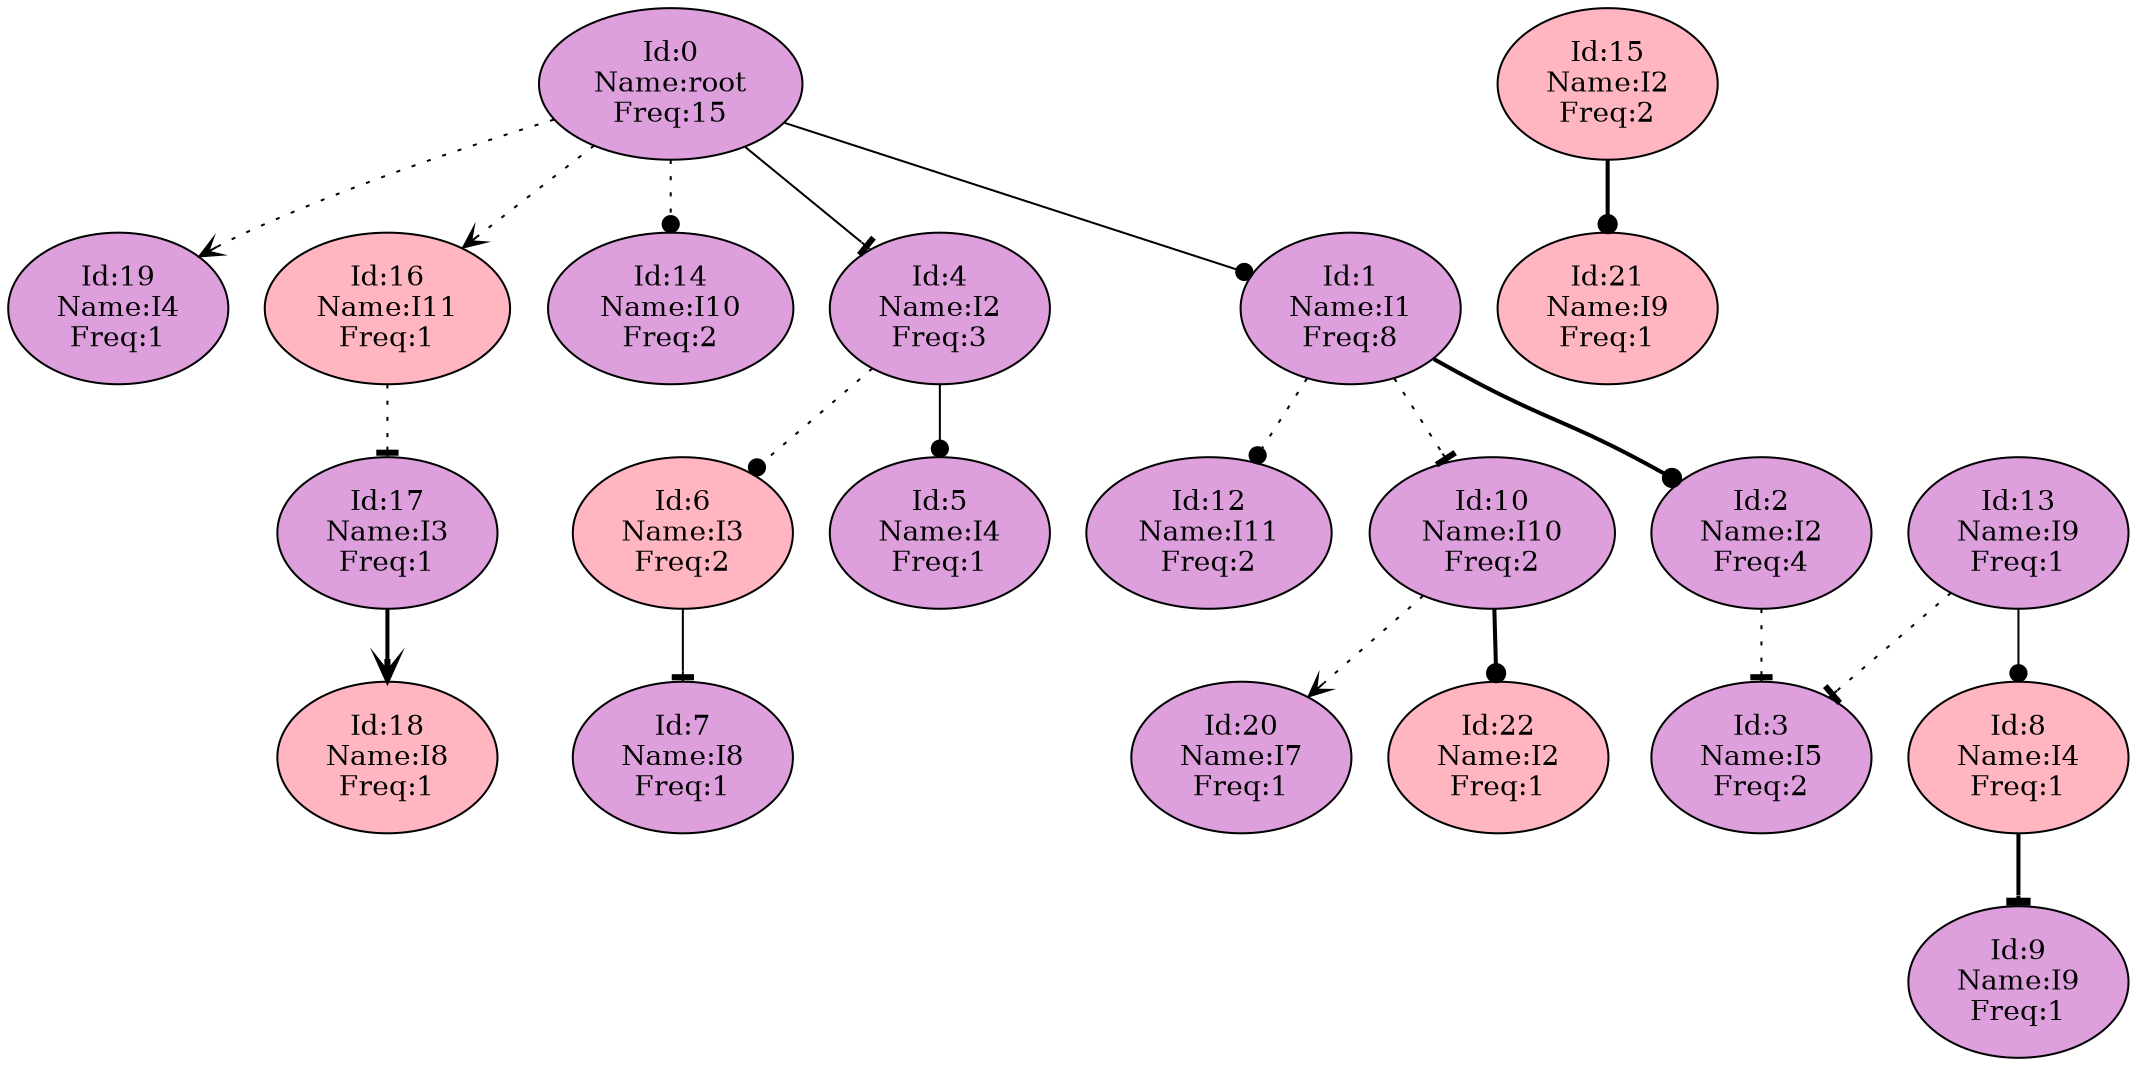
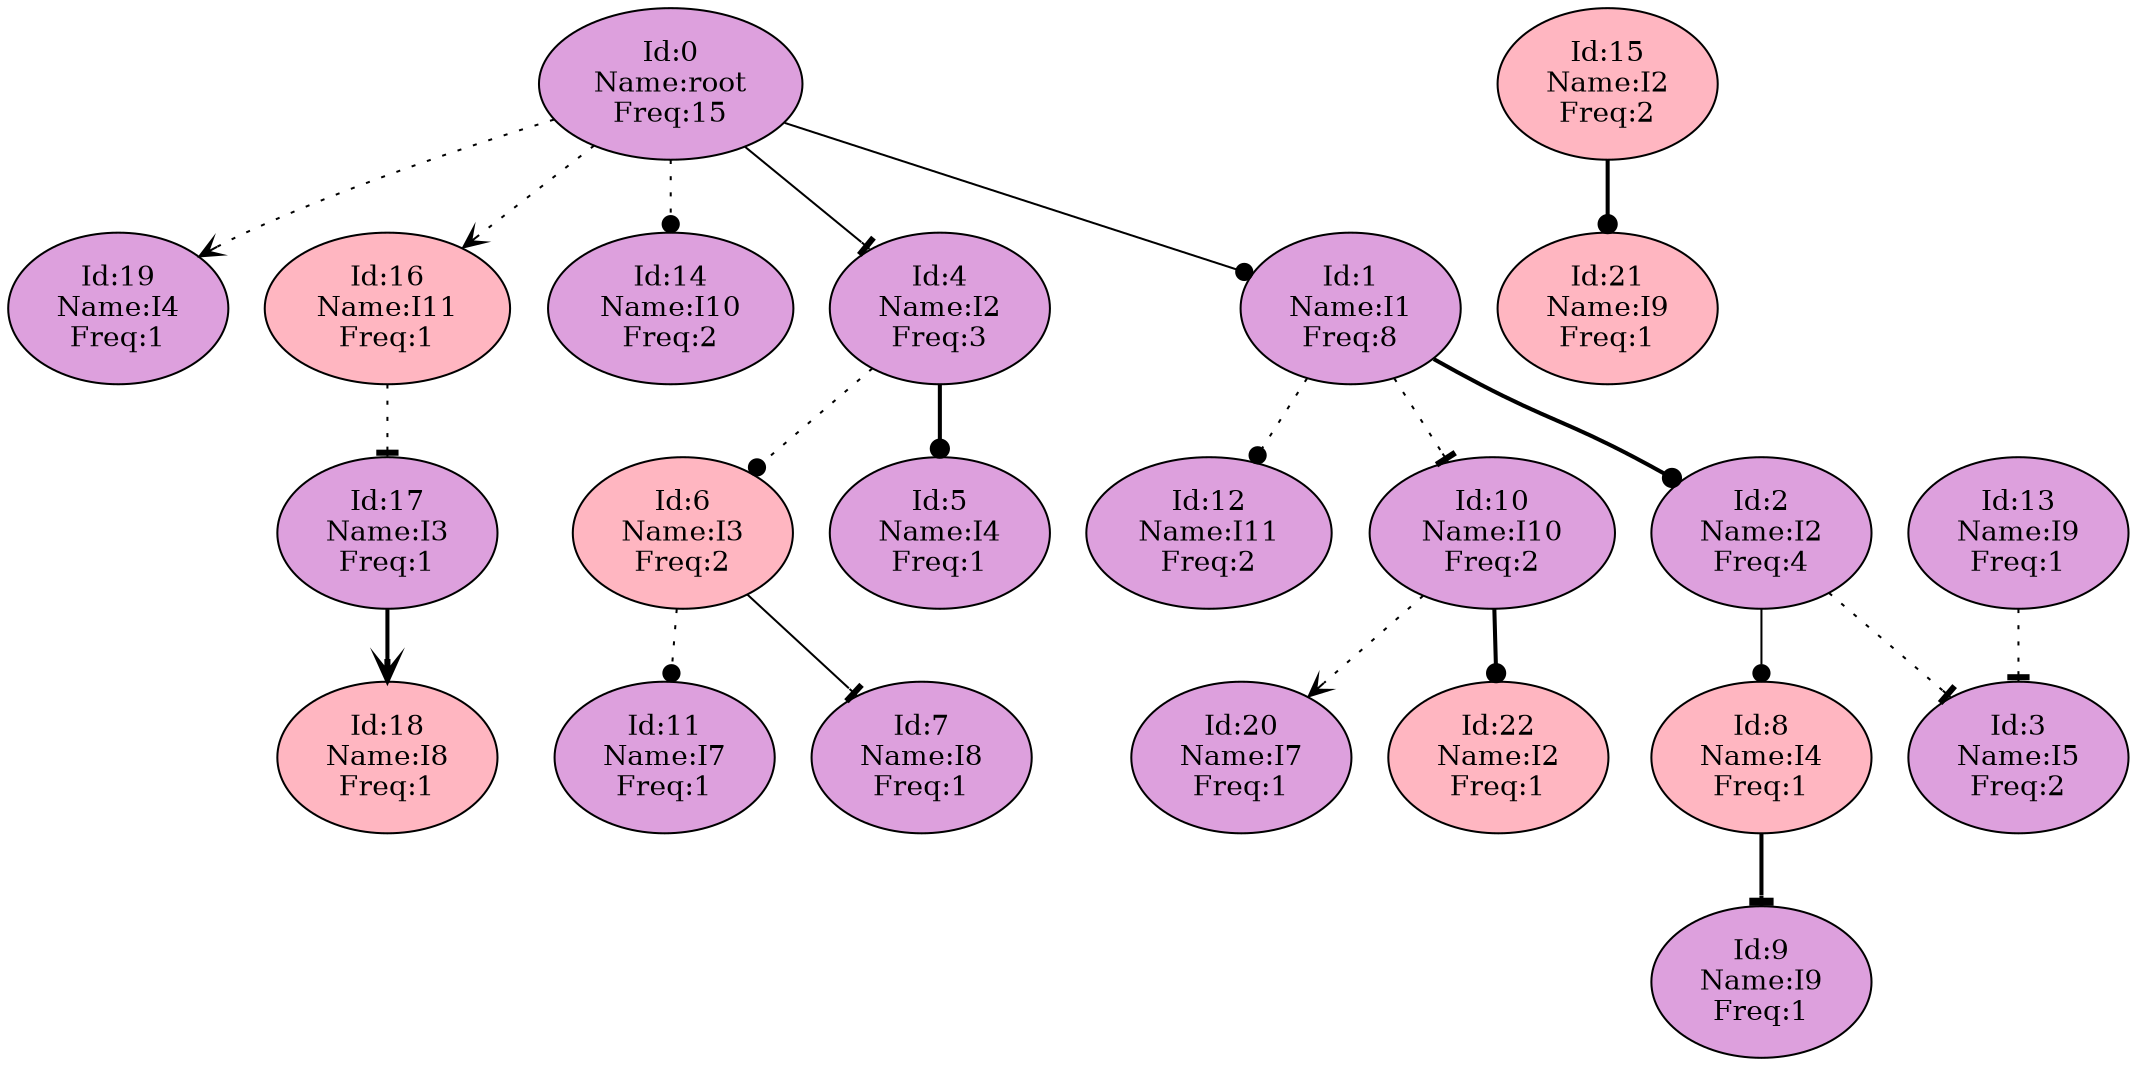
(940, 412) -> (940, 412)
(2018, 637) -> (1761, 637)
none -> (665, 758)
